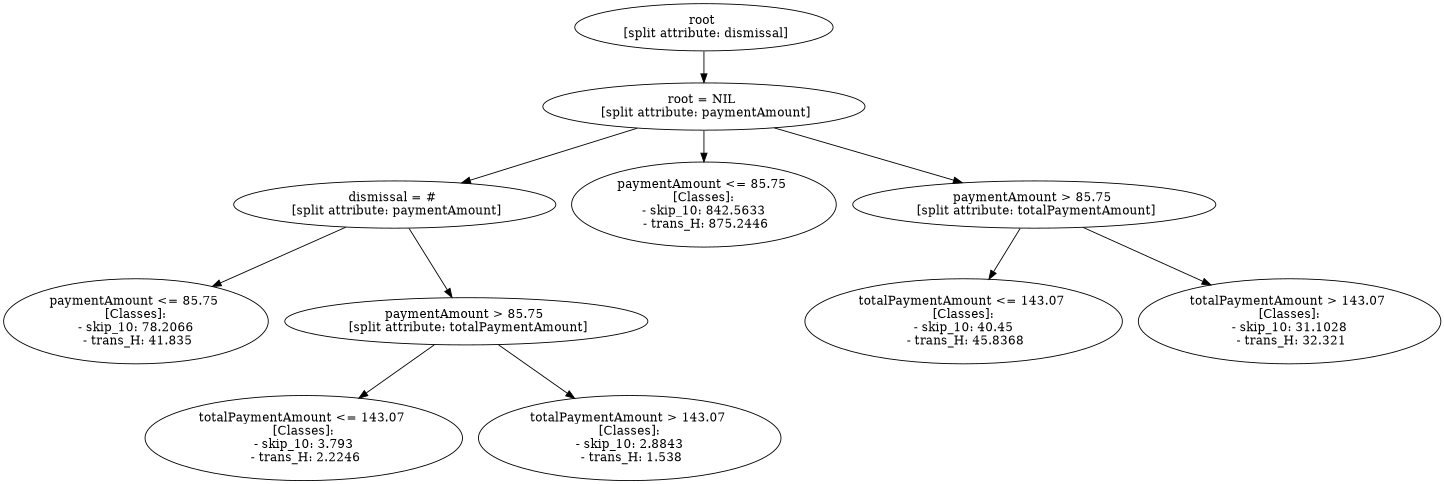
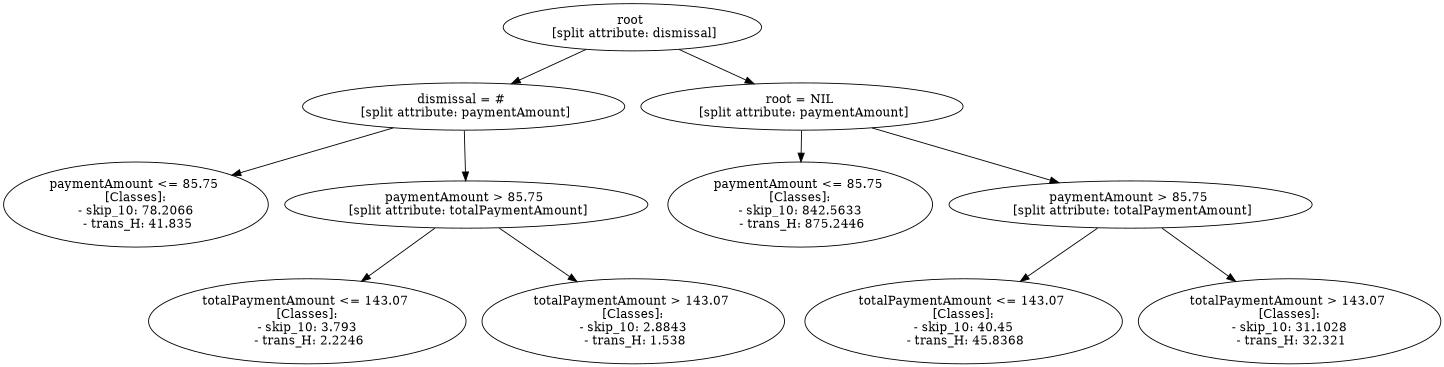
(554, 154) -> (553, 65)
